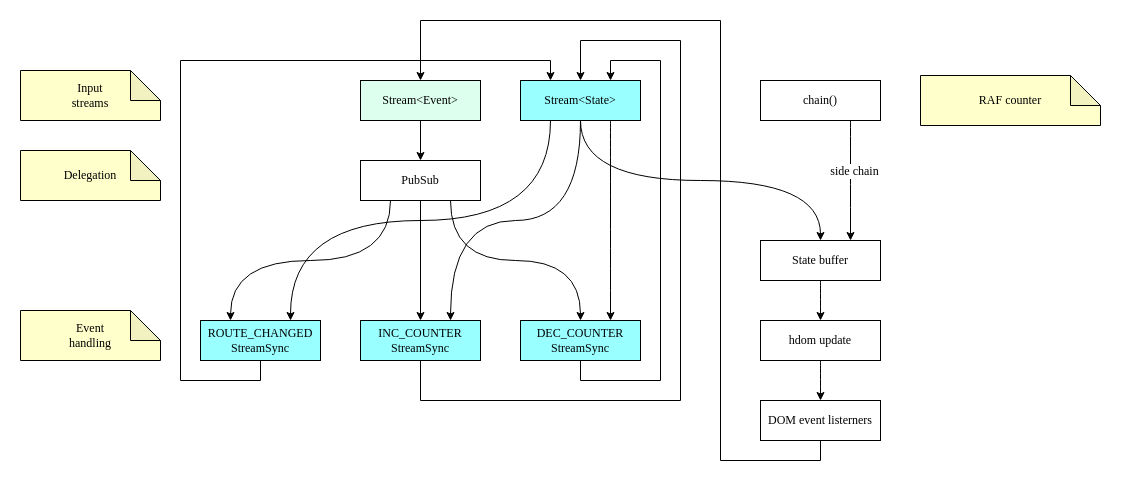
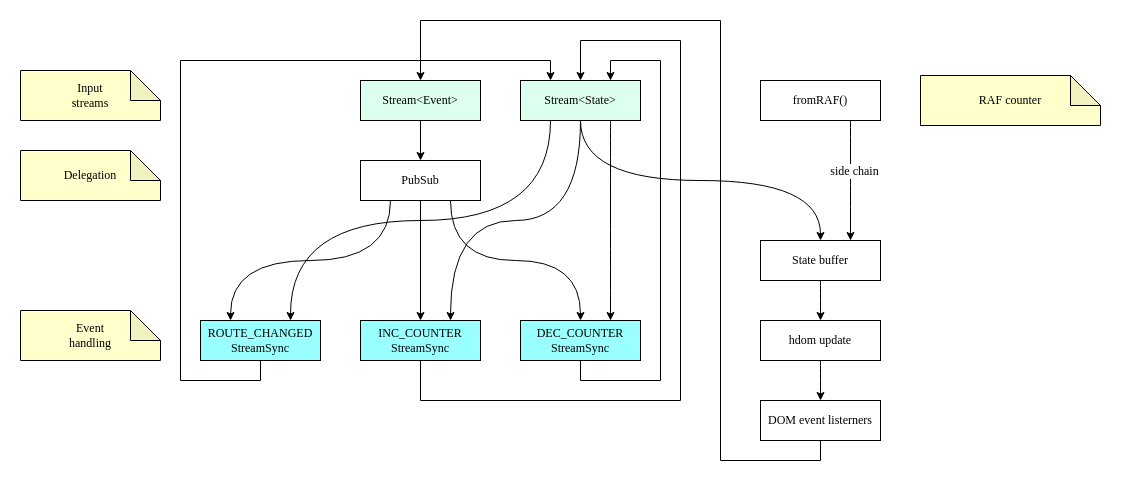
(581, 101) -> (581, 101)
(821, 101) -> (821, 101)
